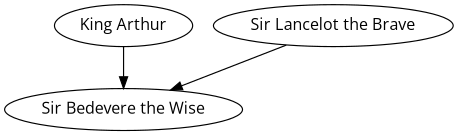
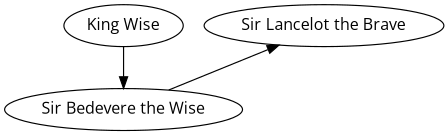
(124, 26) -> (124, 26)
(234, 66) -> (218, 70)
